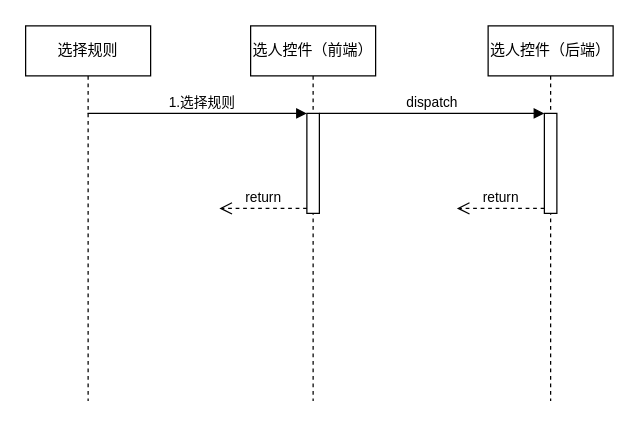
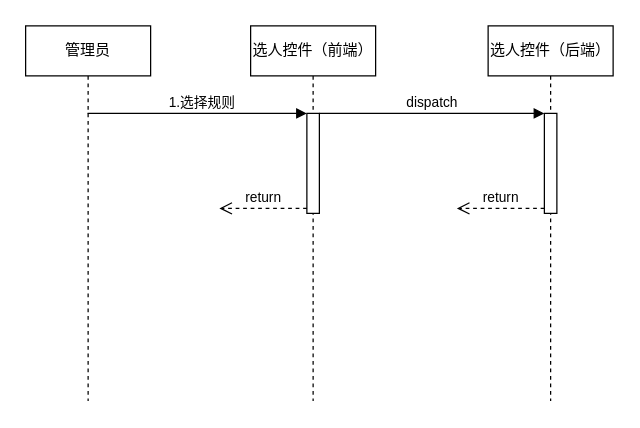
(88, 51) -> (88, 51)
